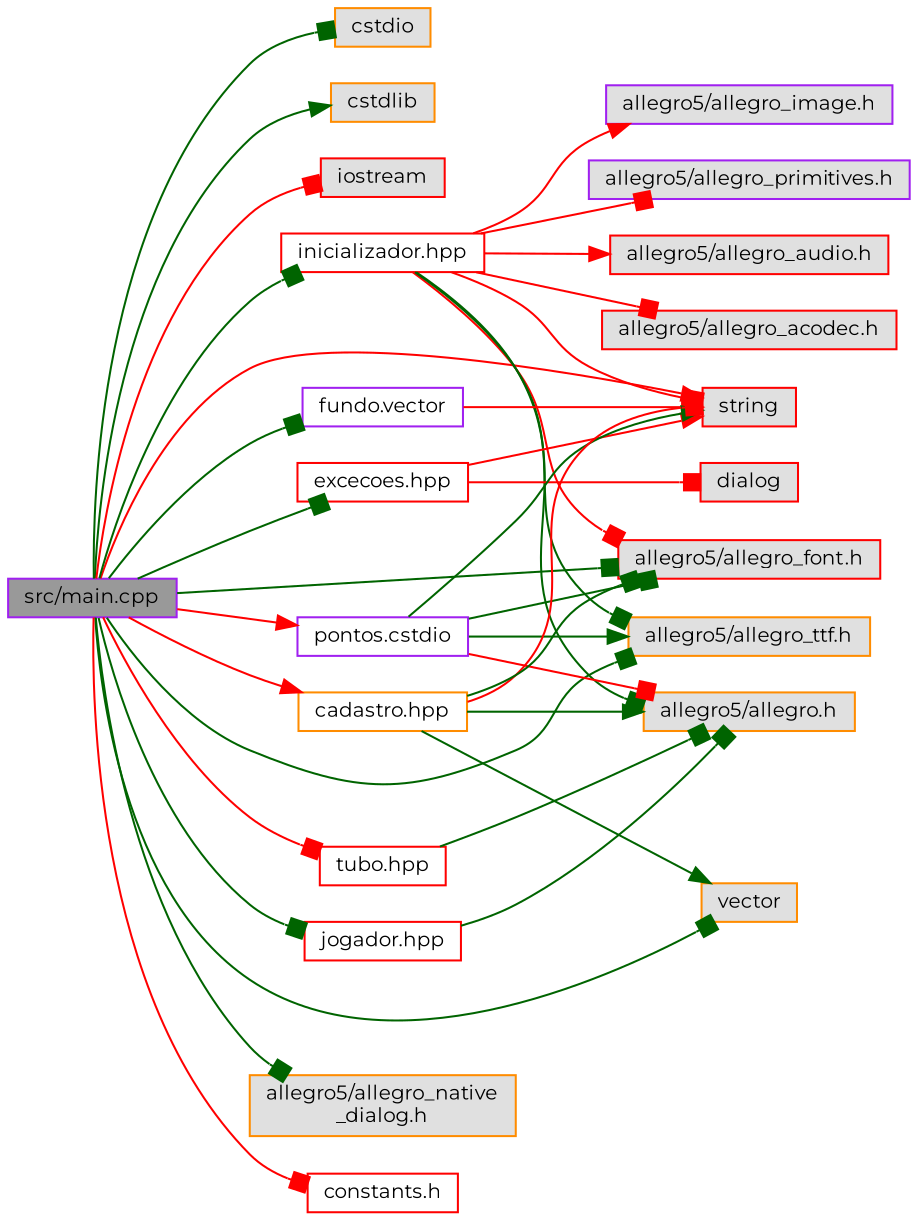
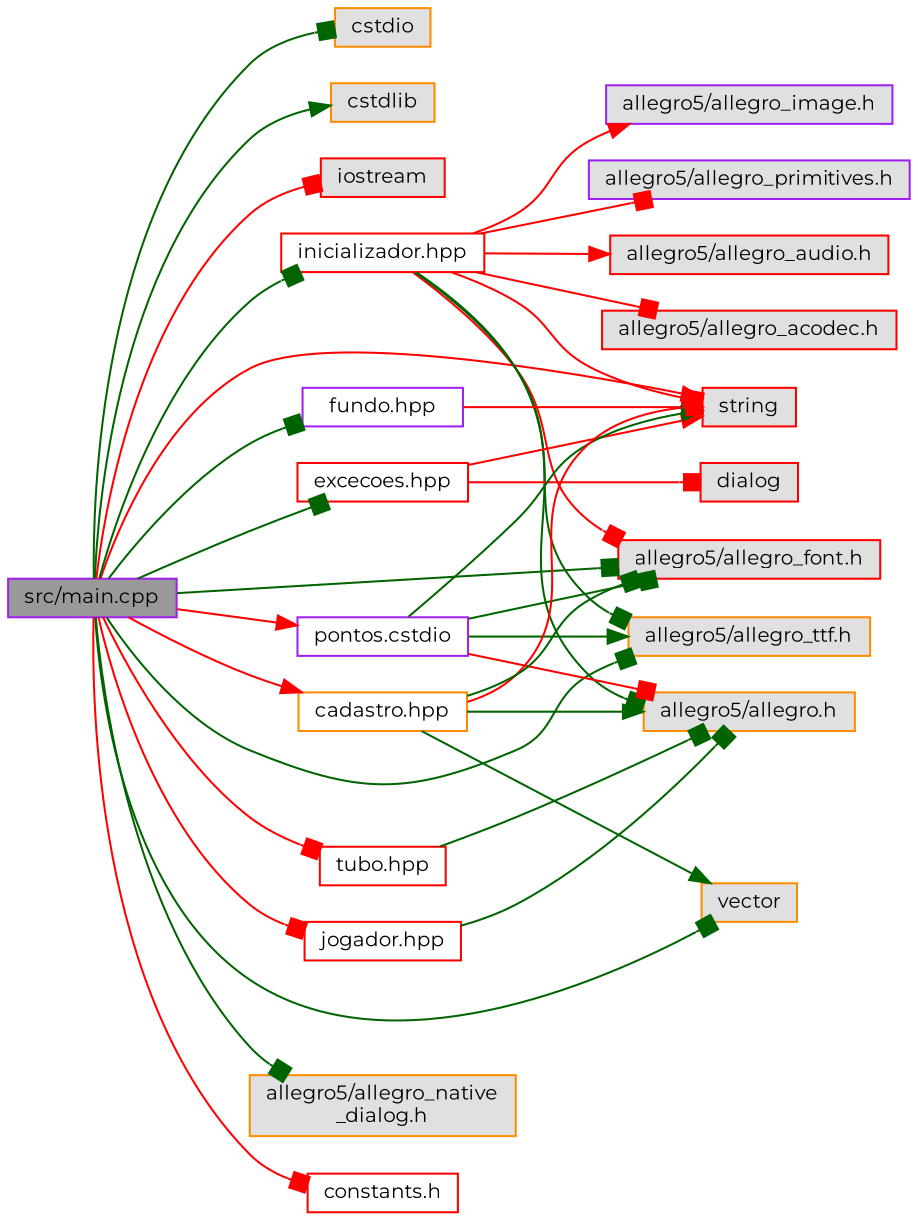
(383, 407) -> (383, 407)
(162, 791) -> (162, 791)
